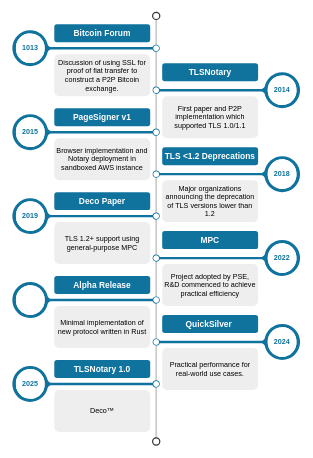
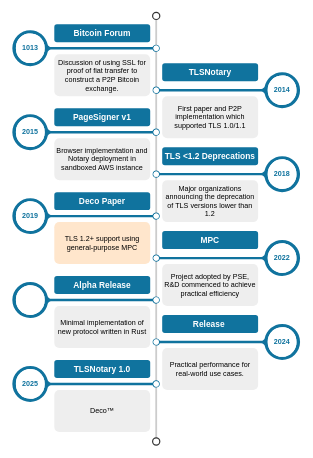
(102, 243) -> (102, 243)
(210, 324) -> (210, 324)
